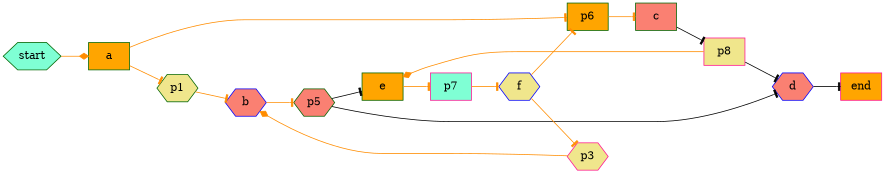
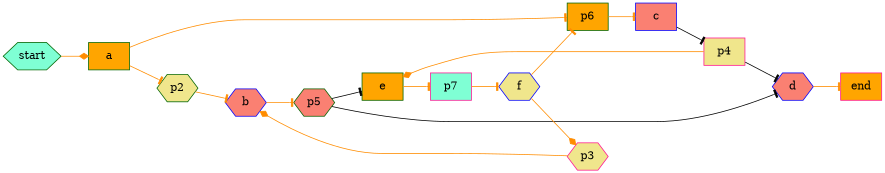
(656, 17) -> (656, 17)
(724, 52) -> (724, 52)
(825, 87) -> (825, 87)
(177, 88) -> (177, 88)
(549, 117) -> (548, 116)
